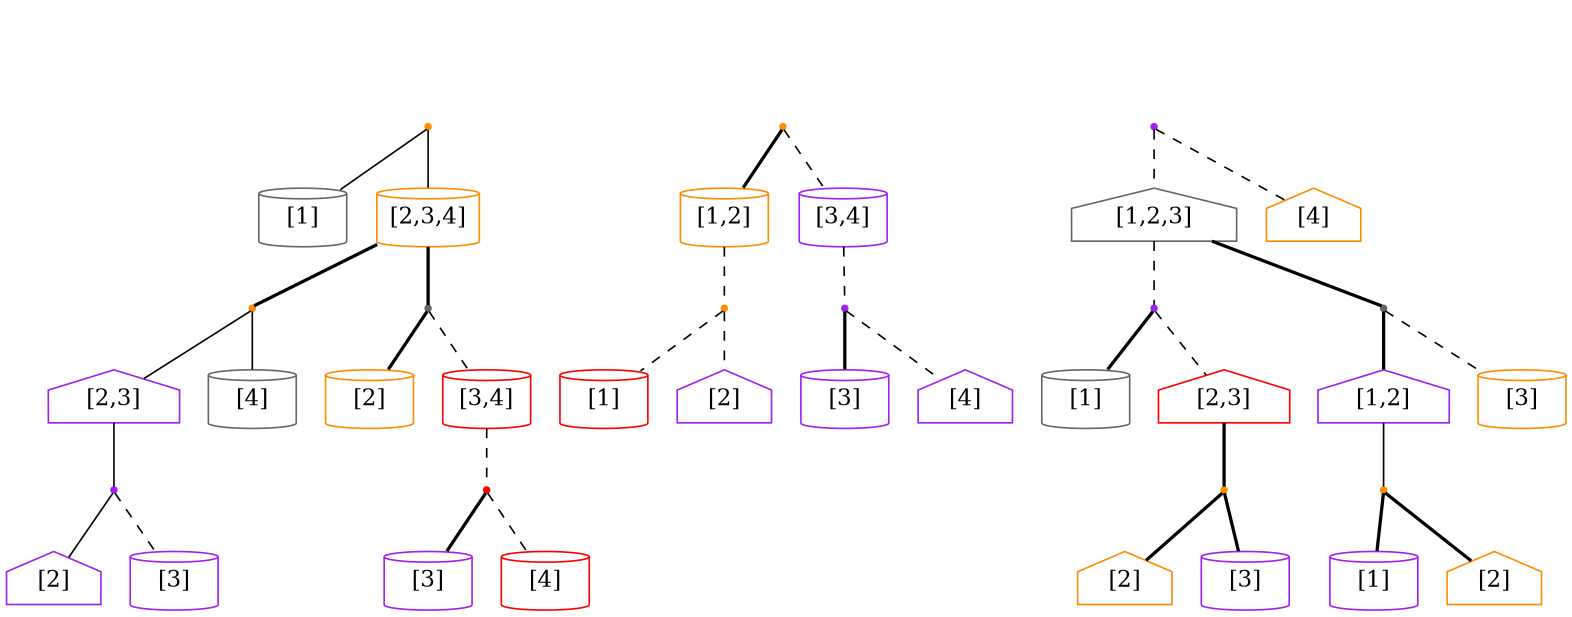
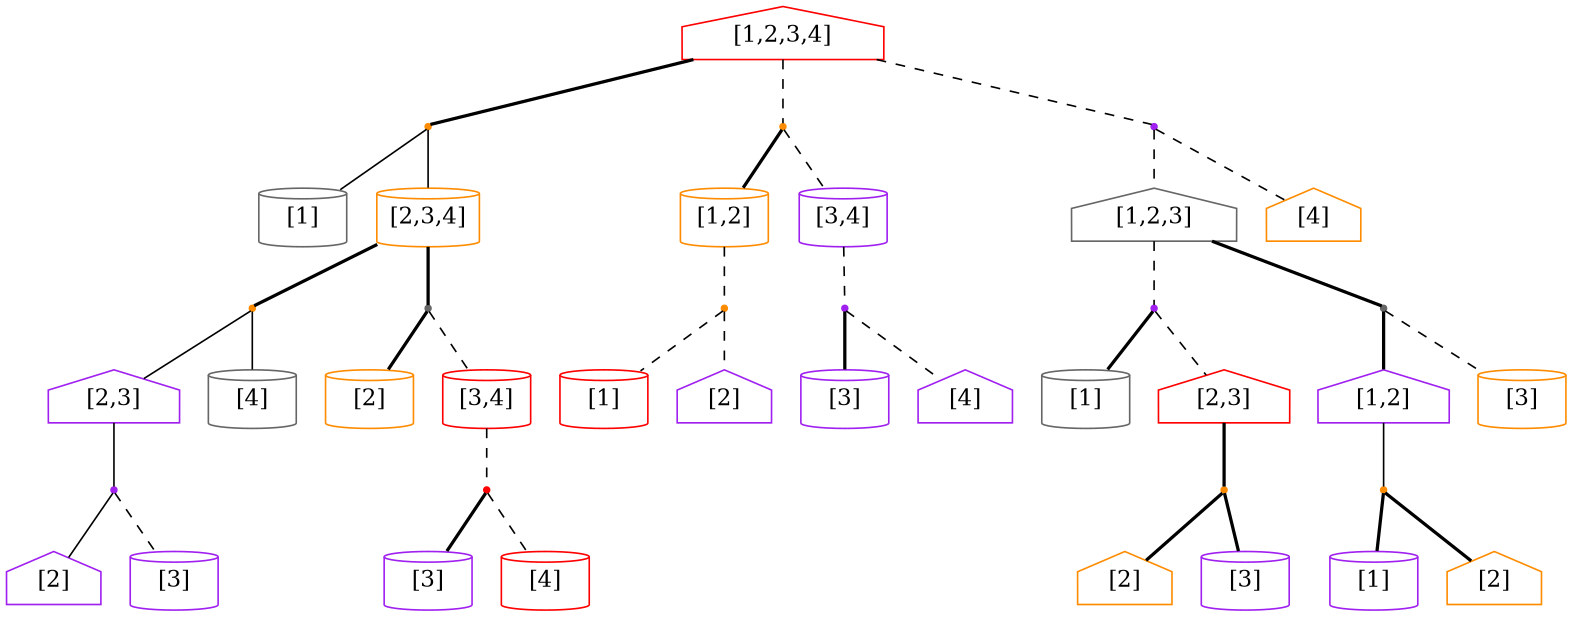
none -> (783, 36)
